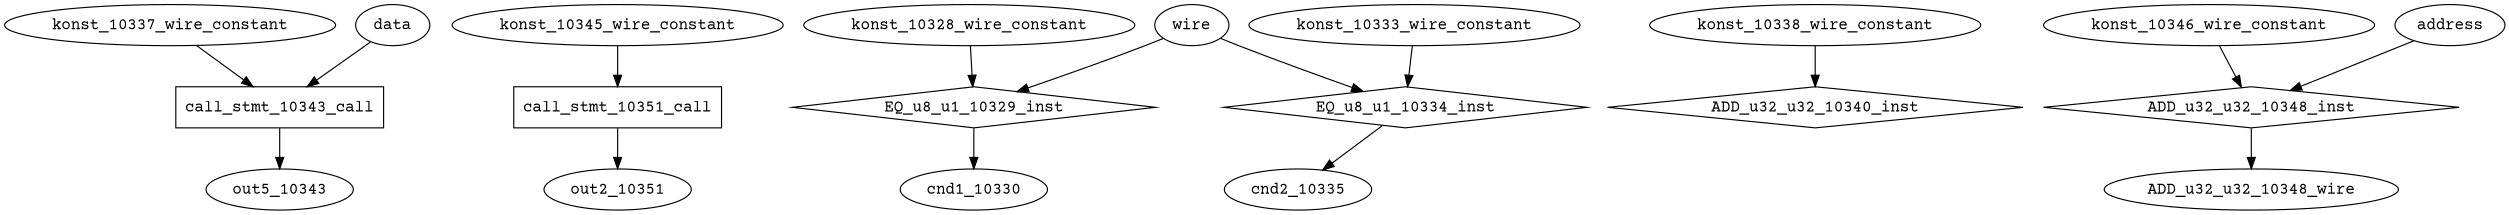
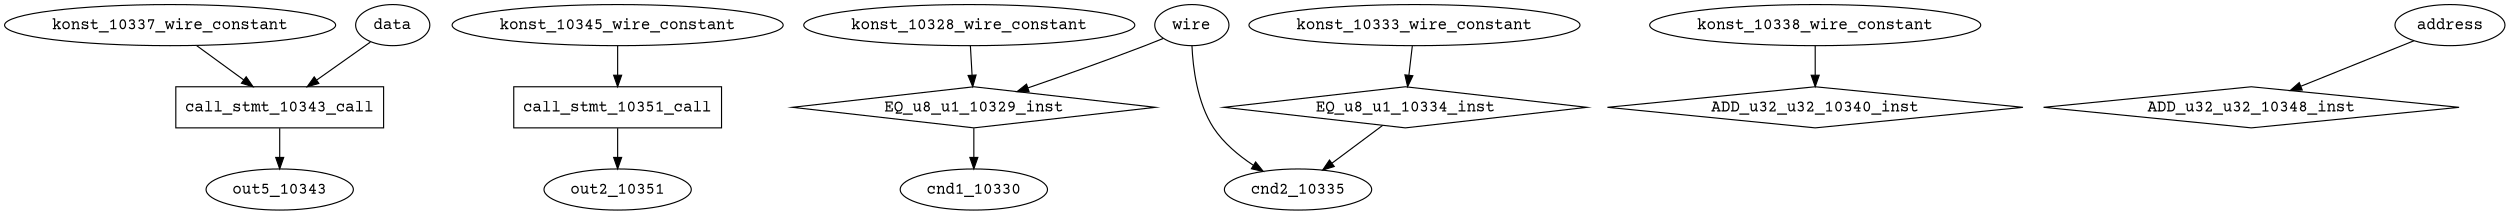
(2209, 25) -> none
(1286, 64) -> (1206, 114)
(2251, 190) -> none
